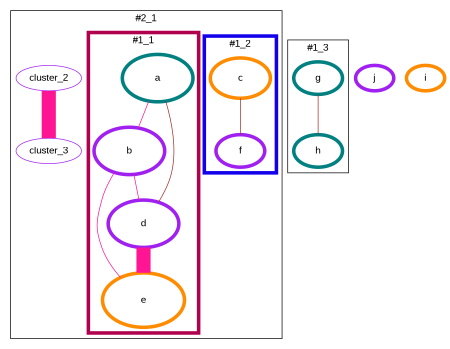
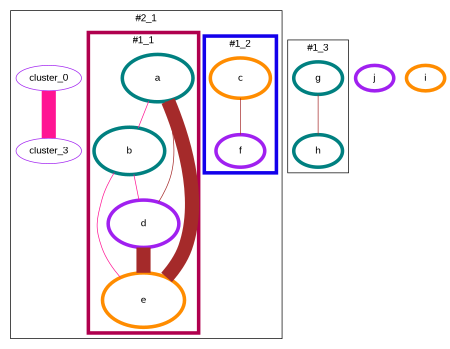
(49, 78) -> (49, 78)
(129, 151) -> (129, 151)
none -> (191, 191)
(144, 260) -> (144, 260)
